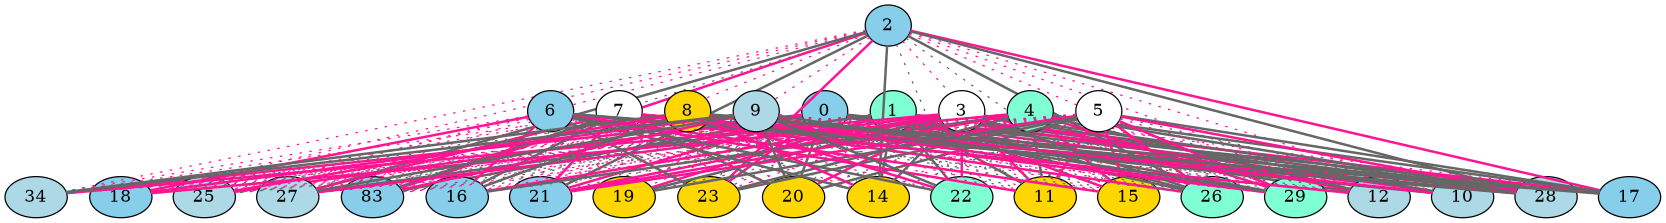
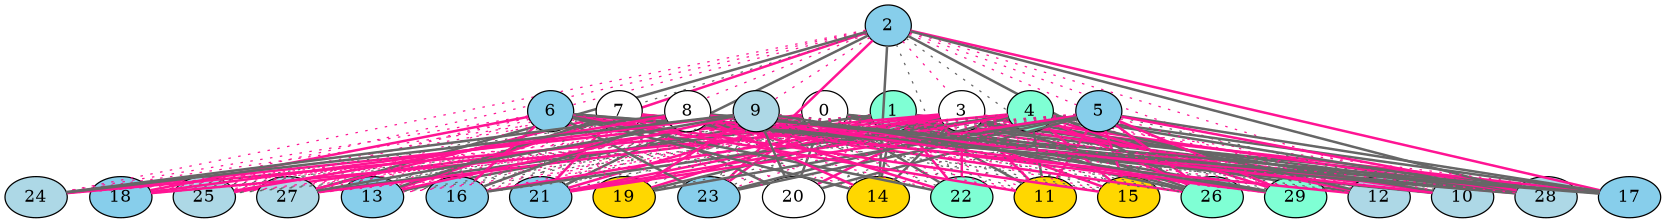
(688, 111) -> (688, 111)
(825, 111) -> (825, 111)
(1099, 111) -> (1099, 111)
(540, 153) -> (540, 153)
(692, 153) -> (692, 153)
(856, 153) -> (856, 153)
none -> (892, 153)
(927, 153) -> (927, 153)
(1119, 153) -> (1119, 153)
(484, 154) -> none
(622, 154) -> none
(1250, 154) -> (1250, 154)
(36, 197) -> (36, 197)
(373, 197) -> (373, 197)
(709, 197) -> (709, 197)
(794, 197) -> (794, 197)
